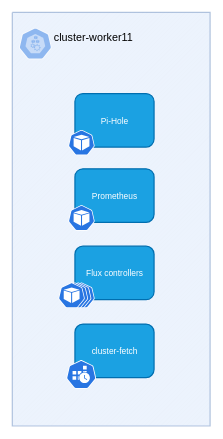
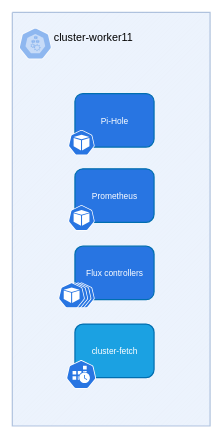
(115, 120) -> (115, 120)
(115, 196) -> (115, 196)
(115, 273) -> (115, 273)
